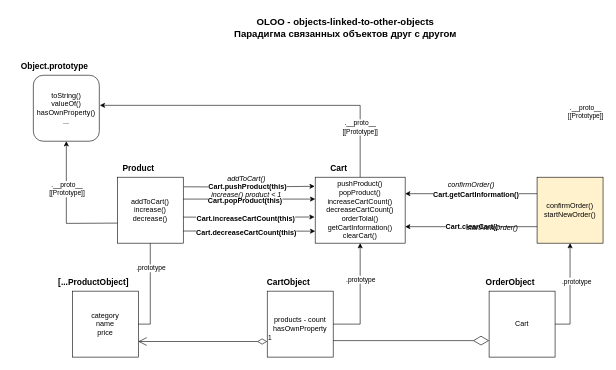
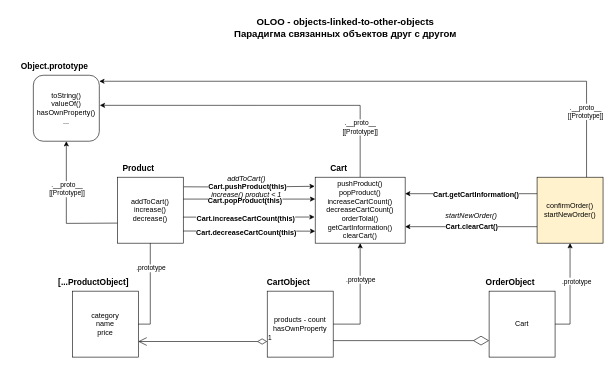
none -> (587, 148)
(471, 185) -> none
(492, 228) -> (471, 216)
